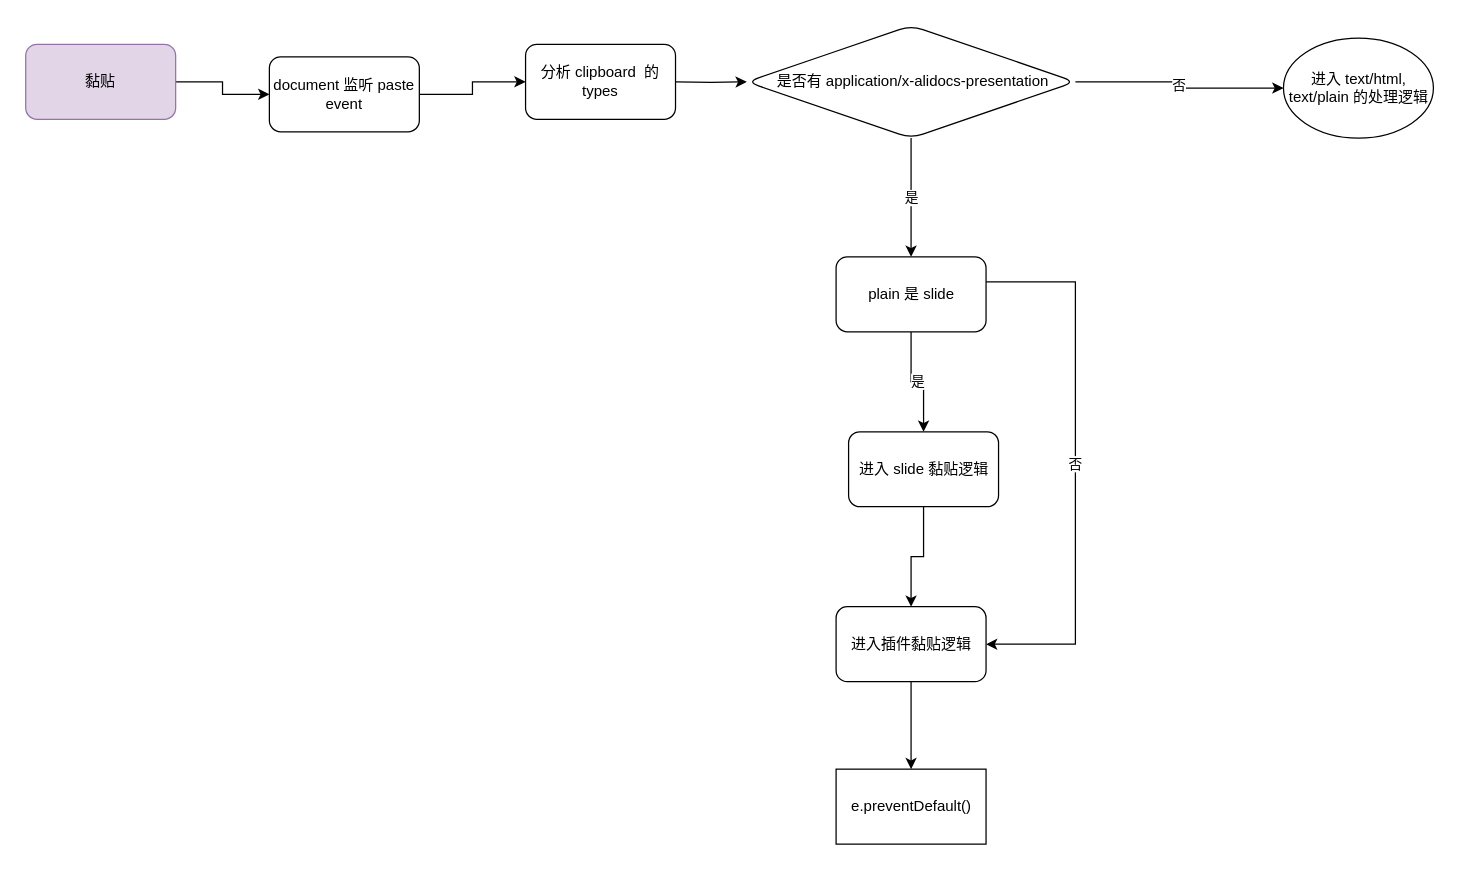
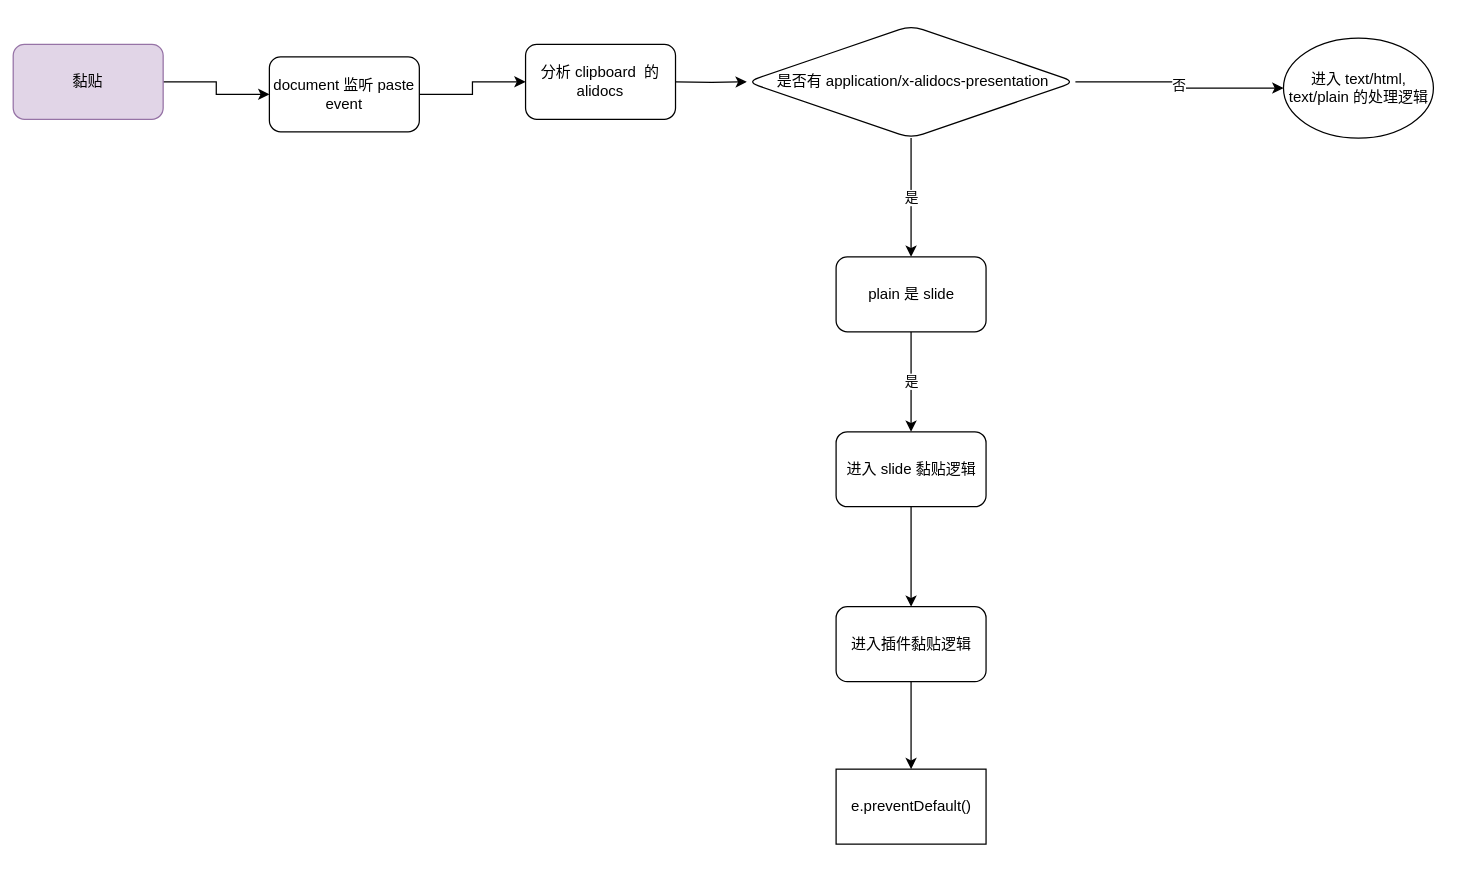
(101, 82) -> (88, 82)
(601, 82) -> (601, 82)
(1076, 459) -> none
(924, 469) -> (911, 469)
